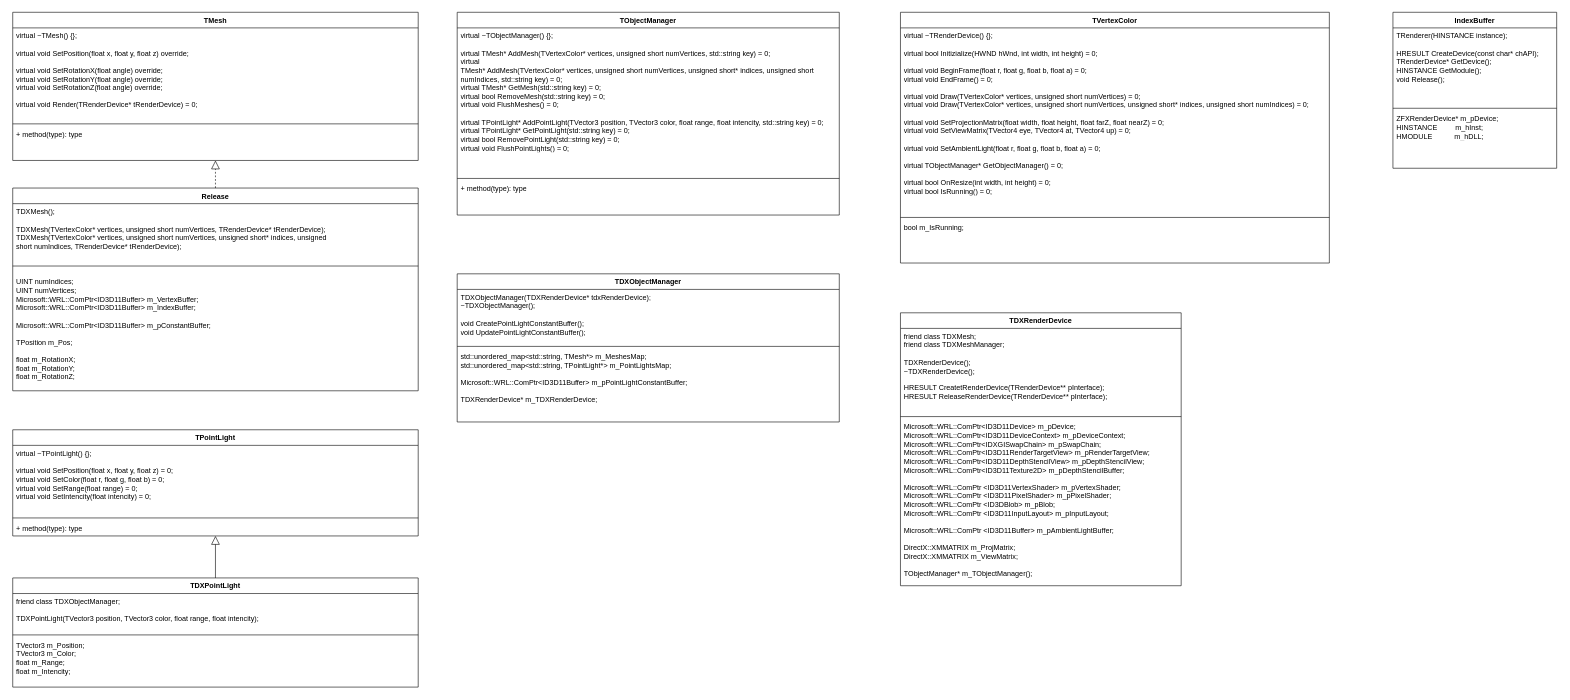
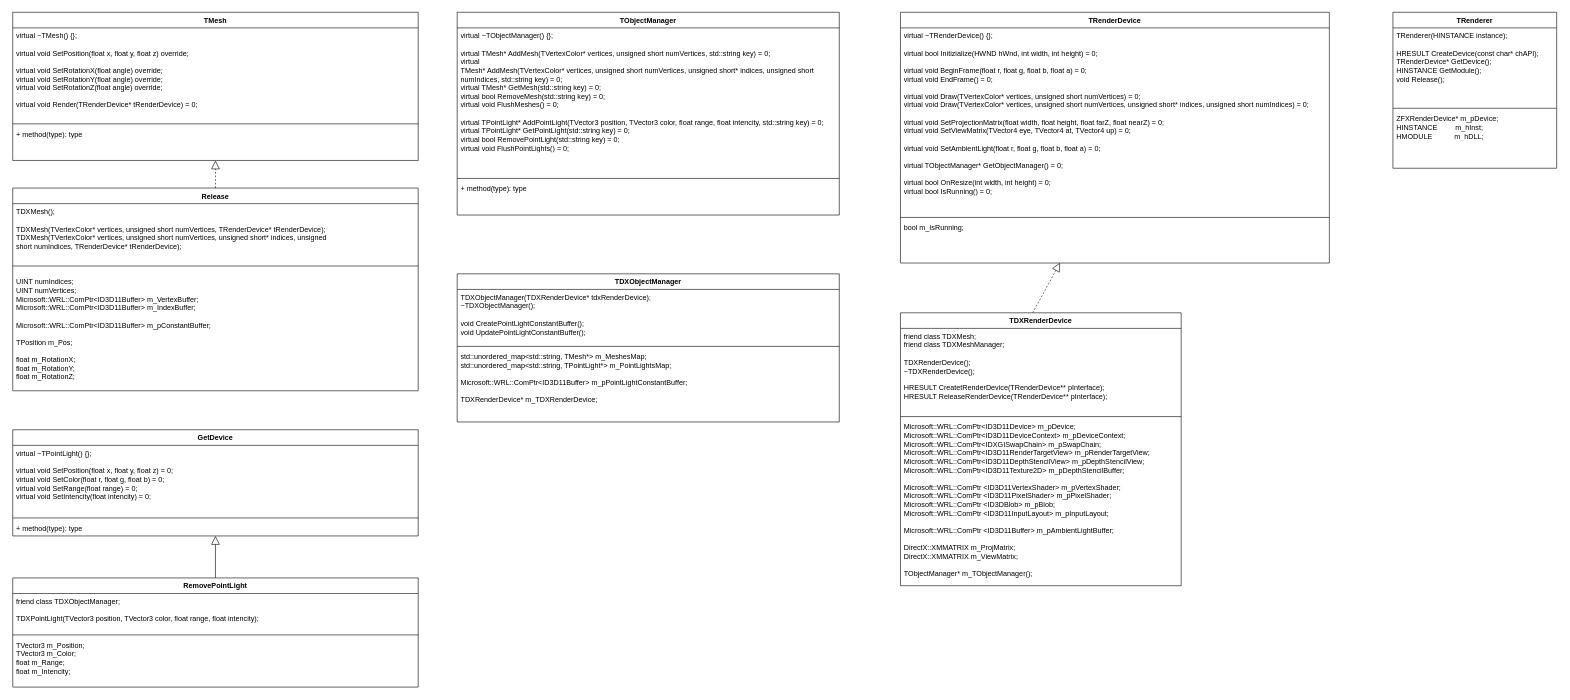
(1115, 21) -> (1115, 21)
(1475, 21) -> (1475, 21)
none -> (1044, 292)
(215, 438) -> (215, 438)
(215, 587) -> (215, 587)
